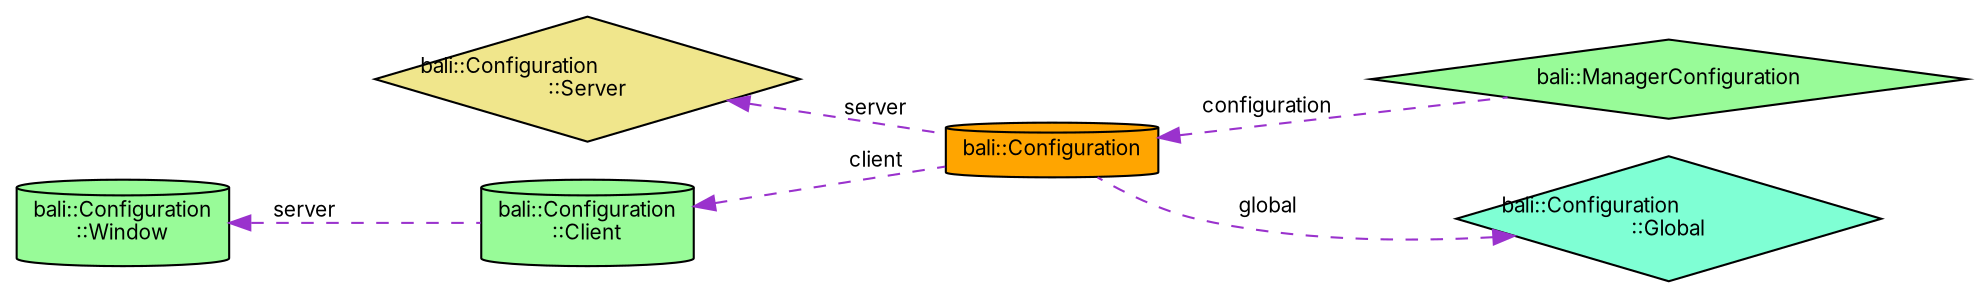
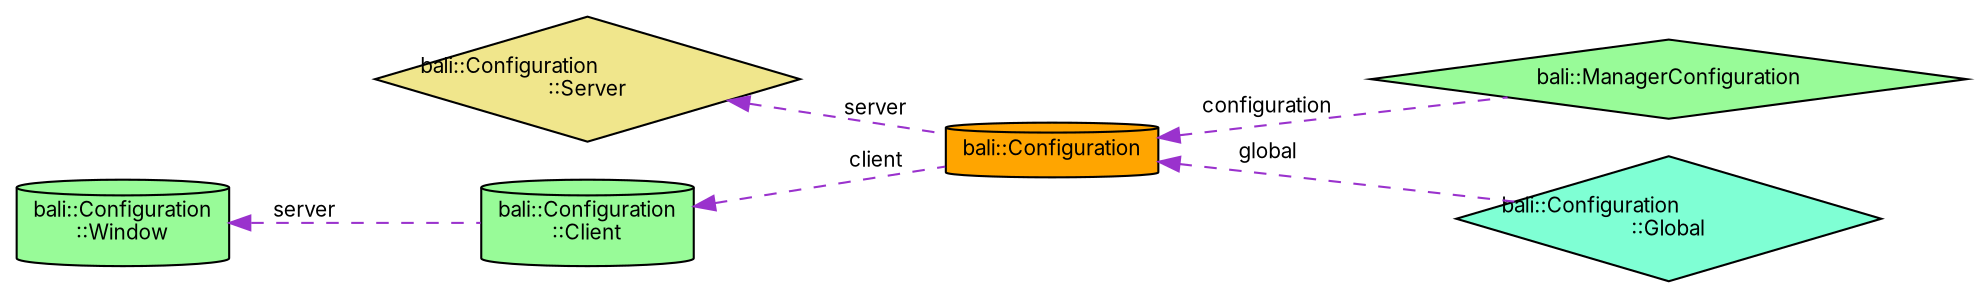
(1290, 234) -> (1347, 183)
